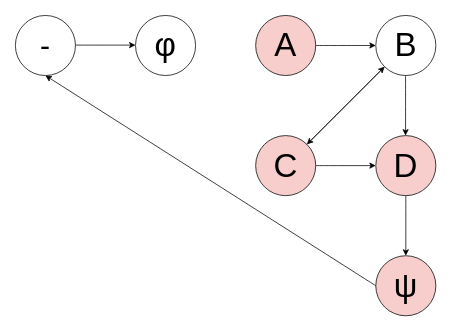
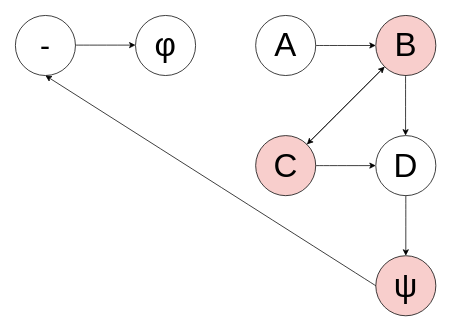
(285, 45) -> (285, 45)
(405, 45) -> (405, 45)
(405, 165) -> (405, 165)
